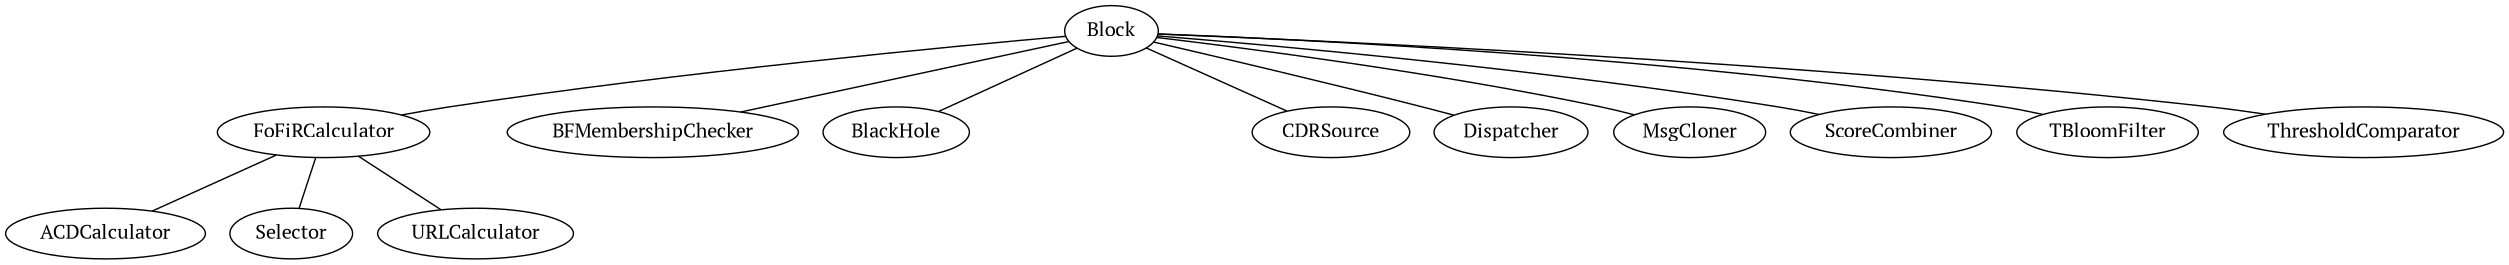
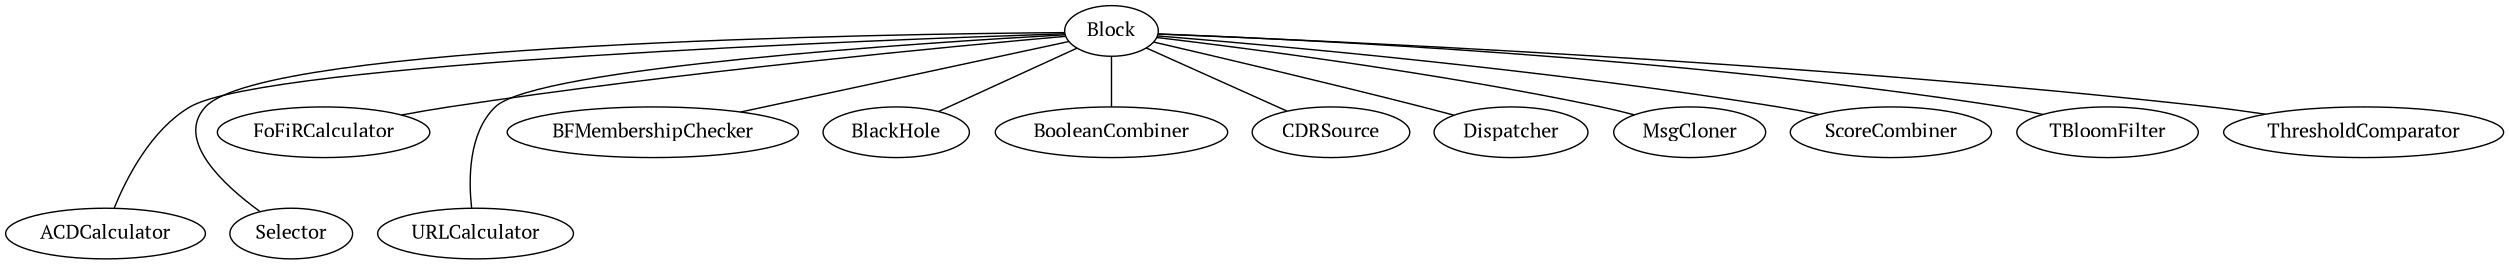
none -> (1111, 132)
(214, 183) -> (561, 58)
(307, 183) -> (565, 48)
(400, 183) -> (724, 61)
